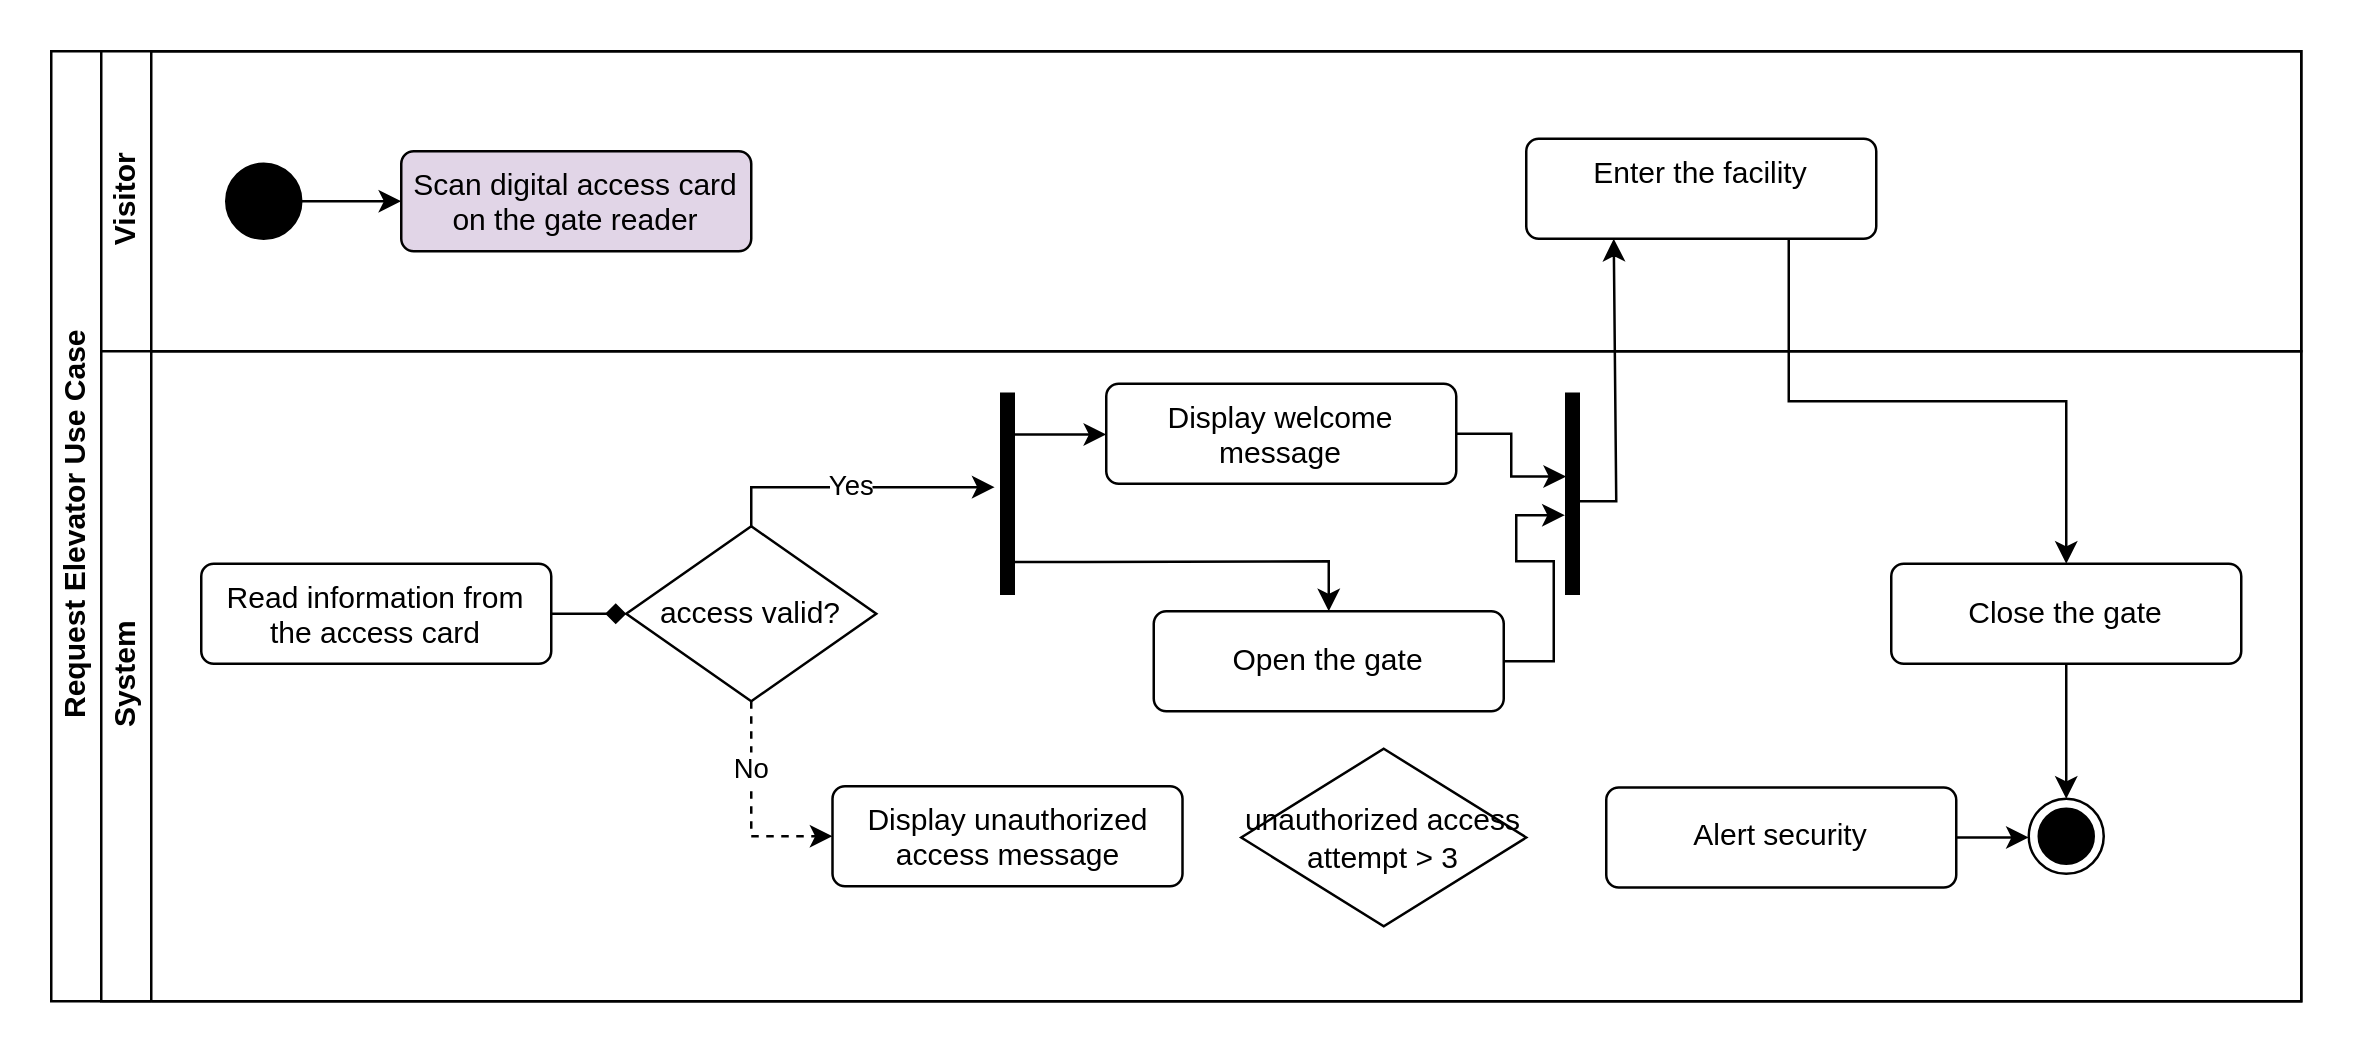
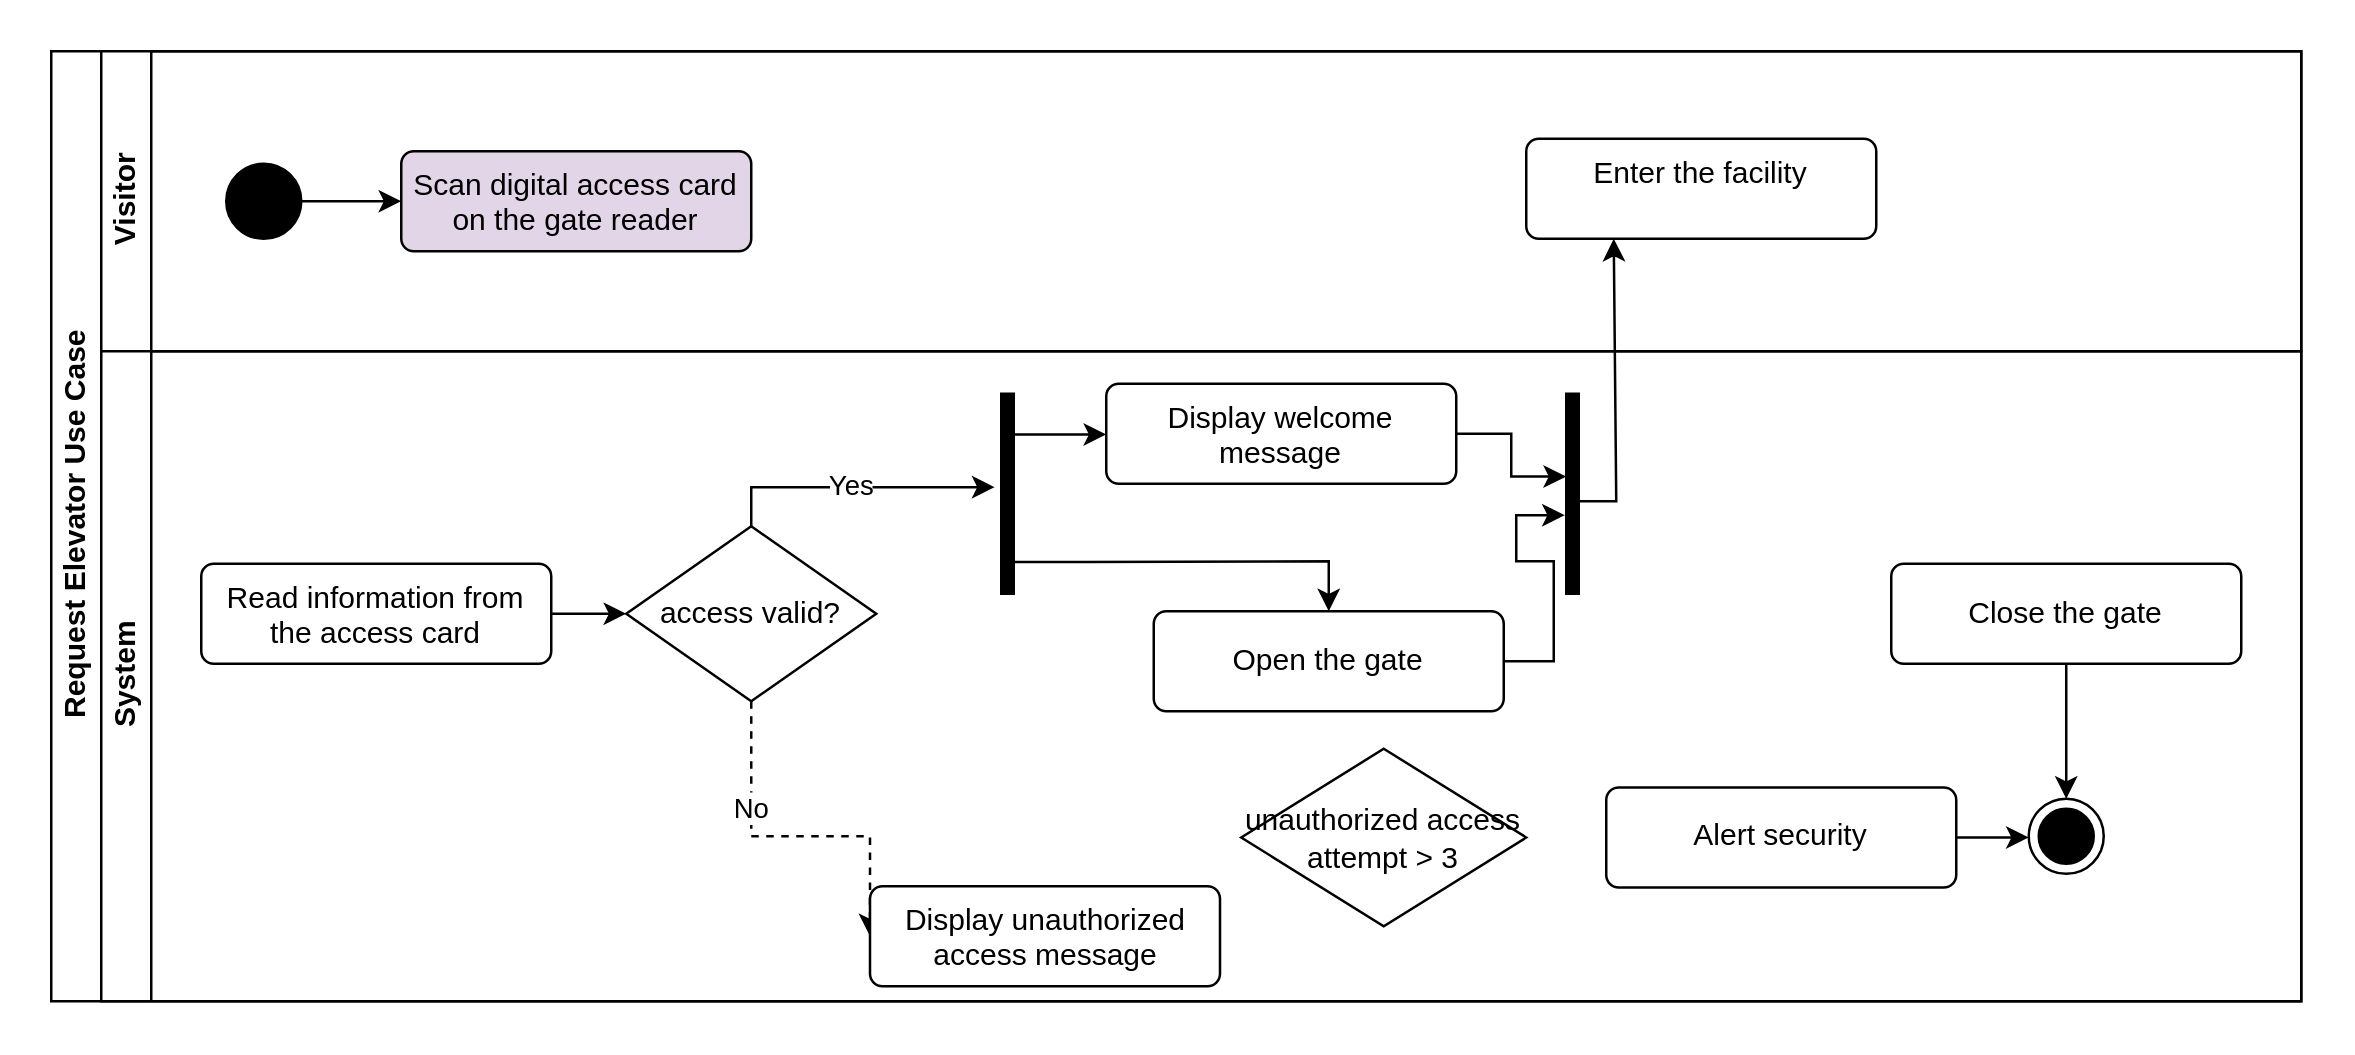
(1978, 401) -> none
(606, 614) -> (607, 614)
(1008, 836) -> (1045, 936)
